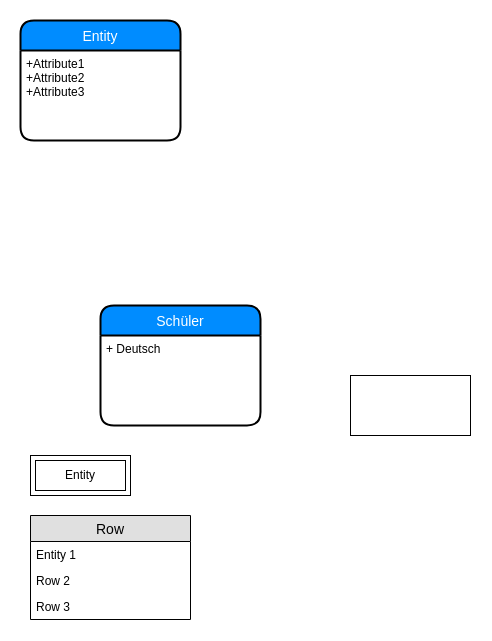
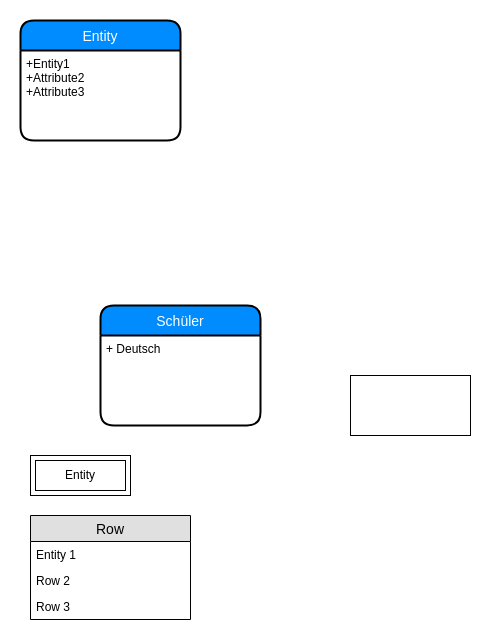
(61, 64) -> (51, 64)
